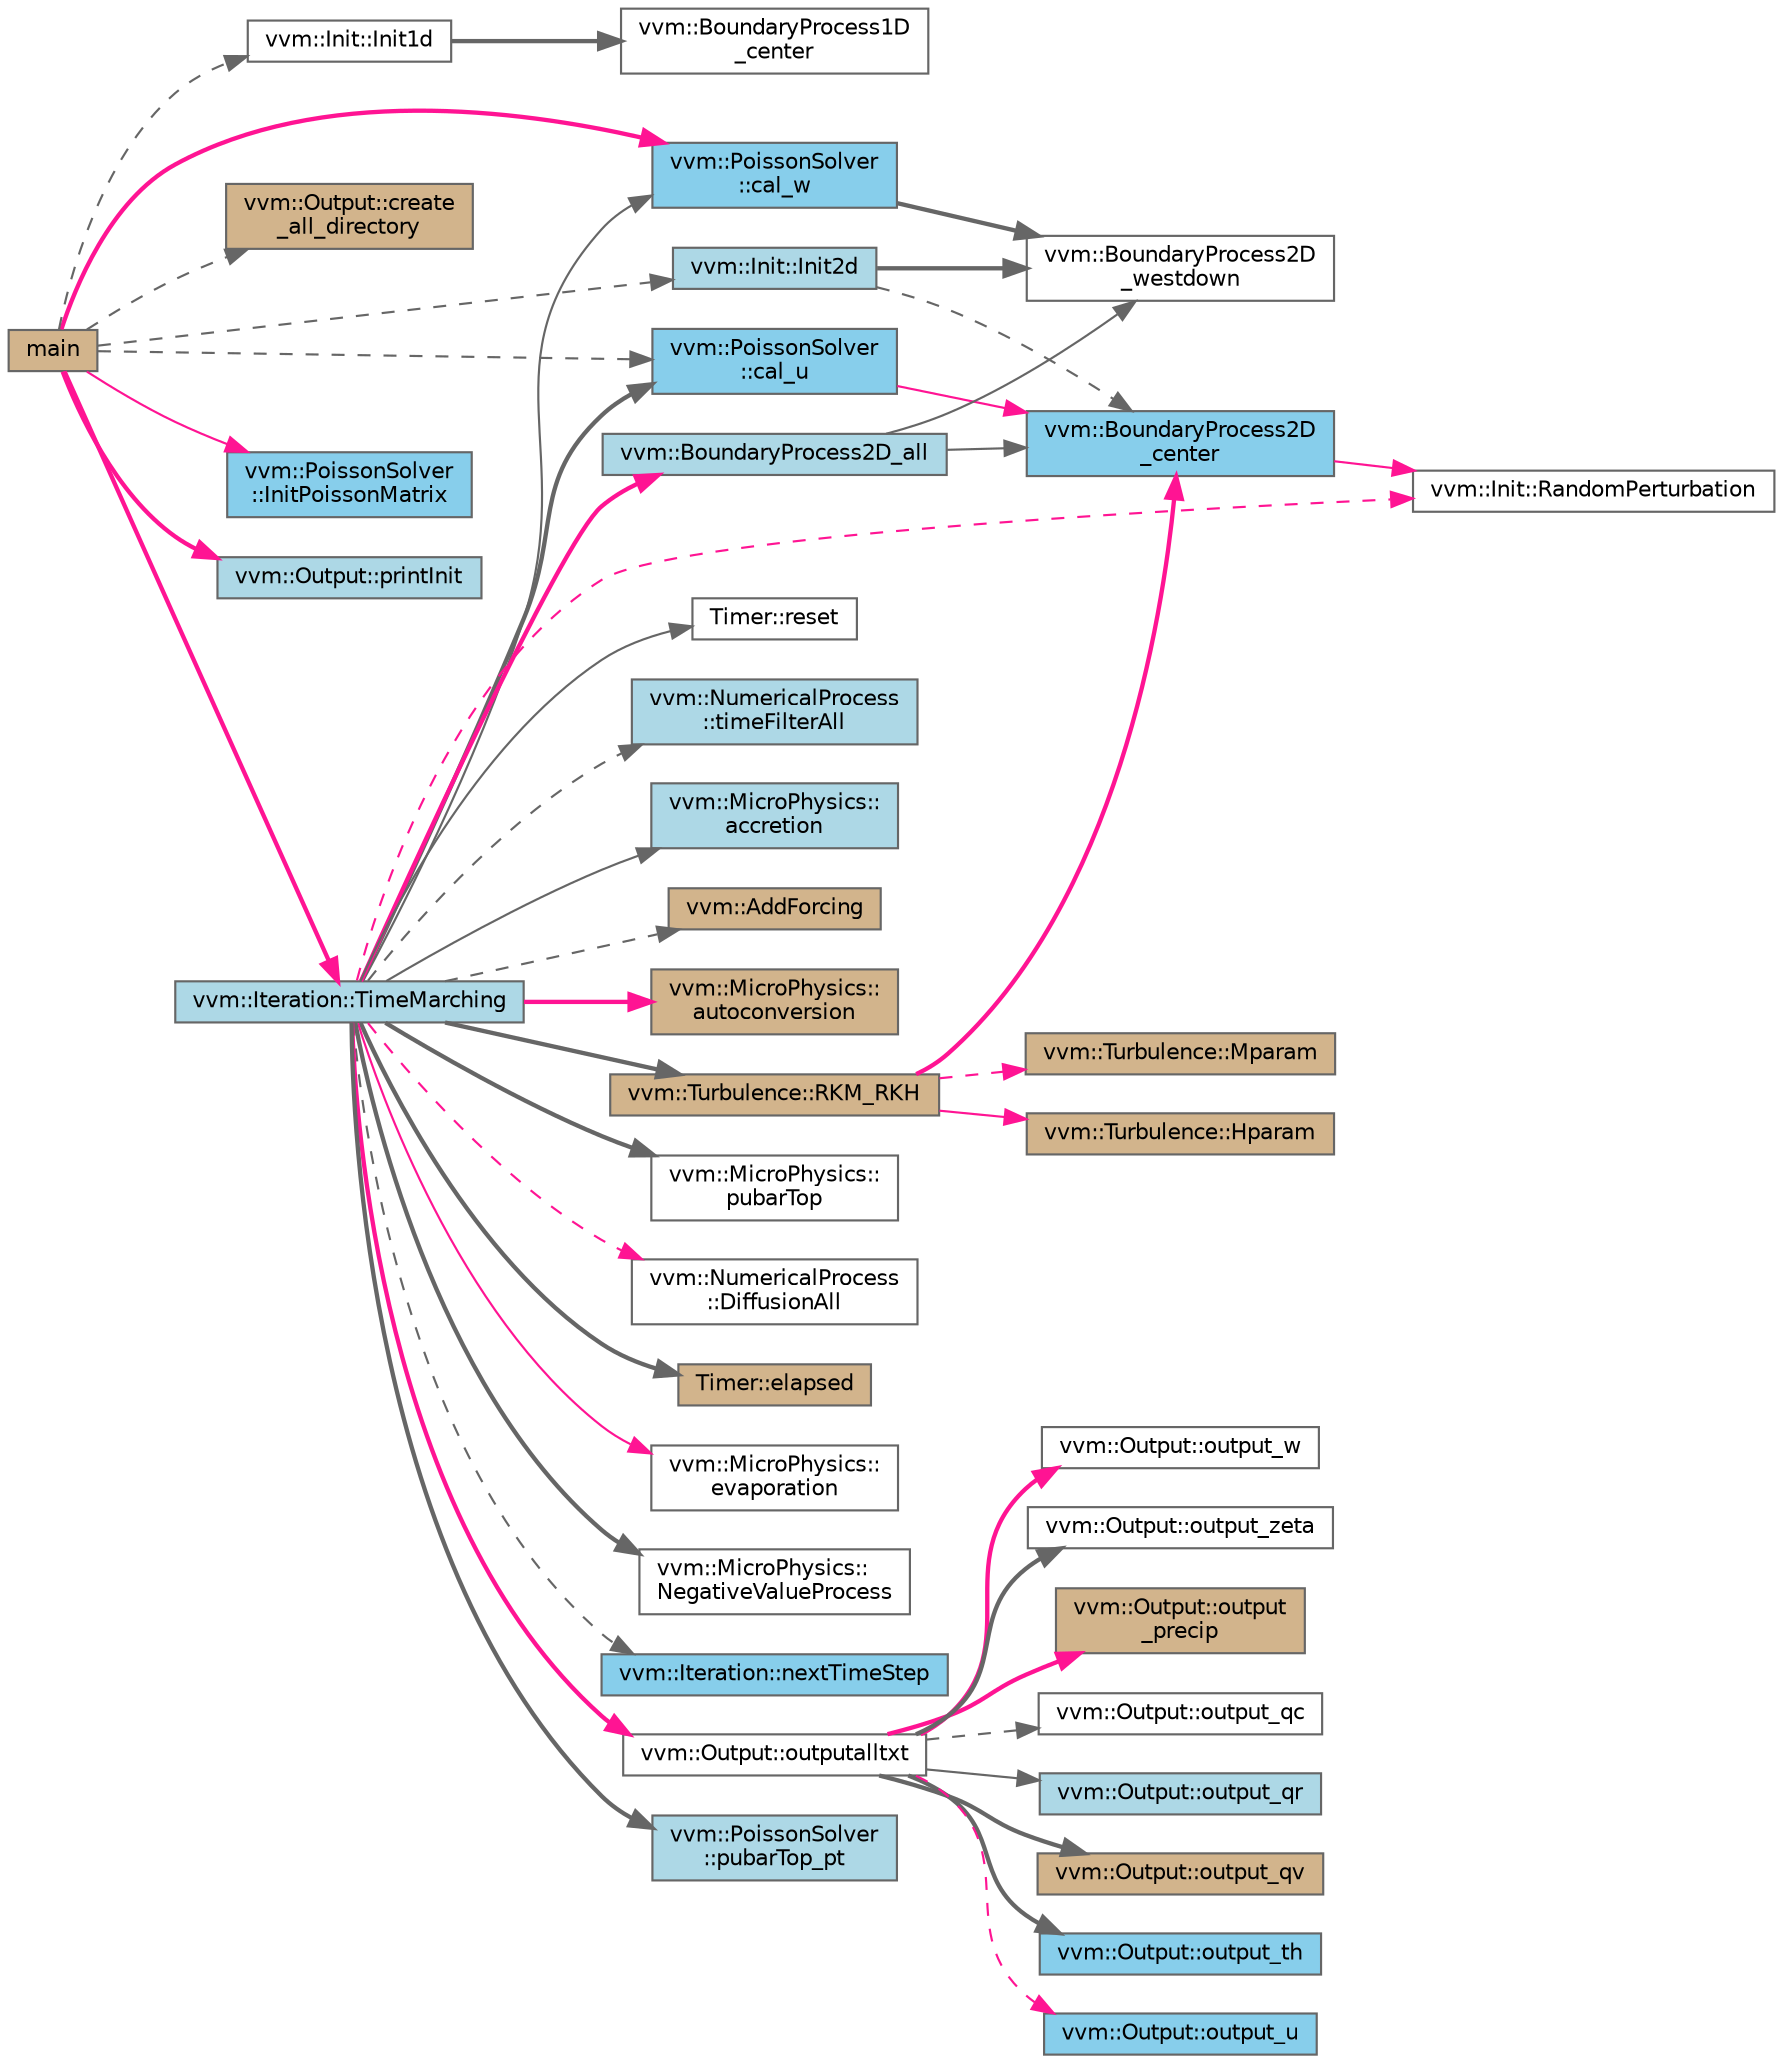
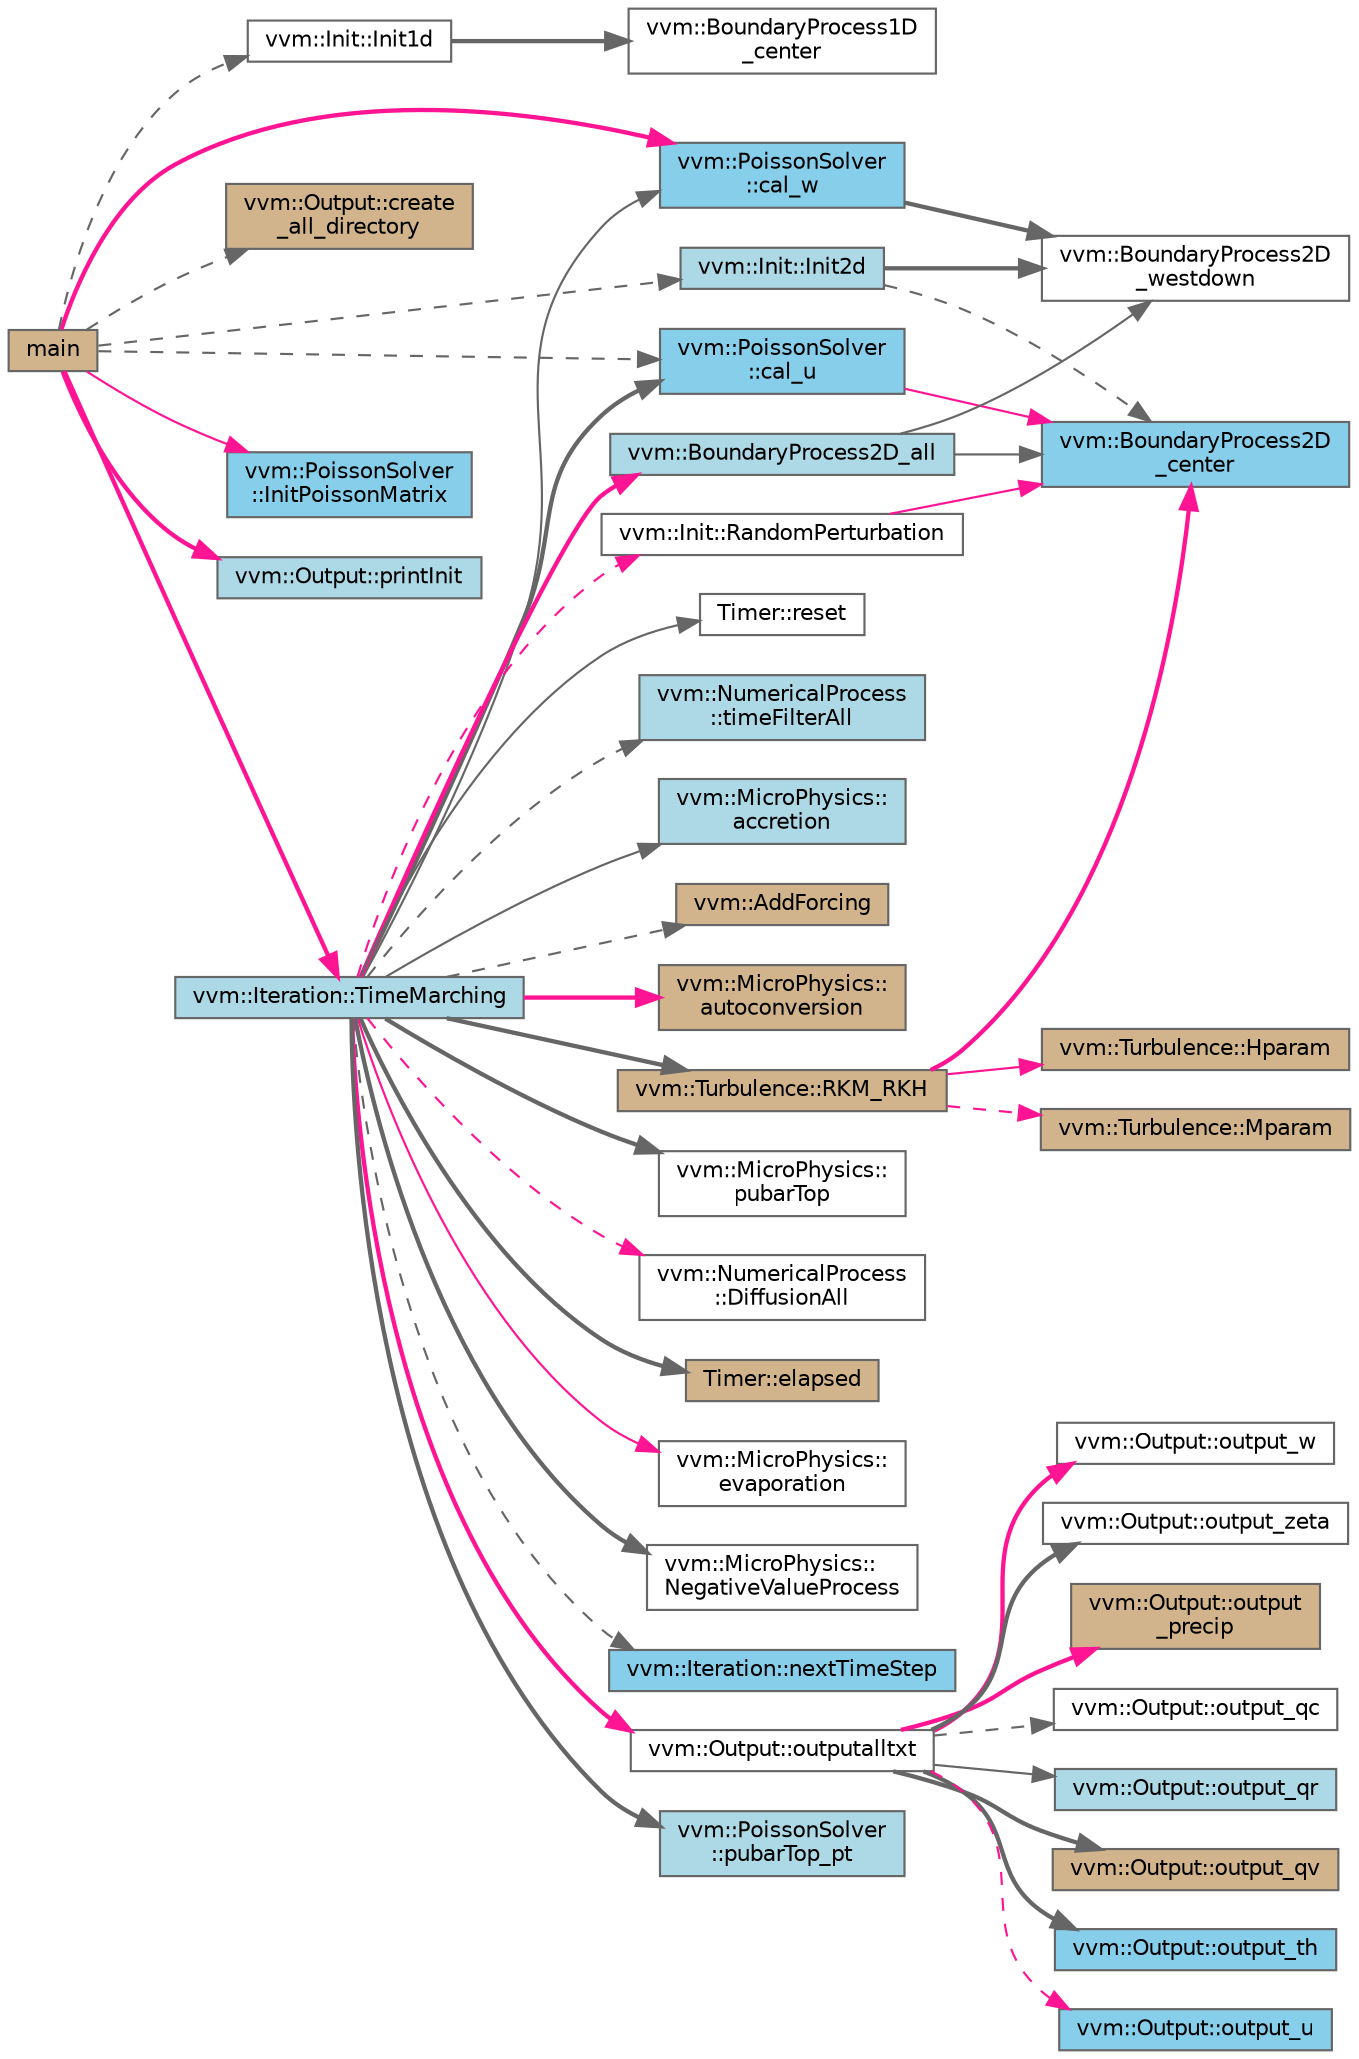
(1363, 465) -> (955, 501)
